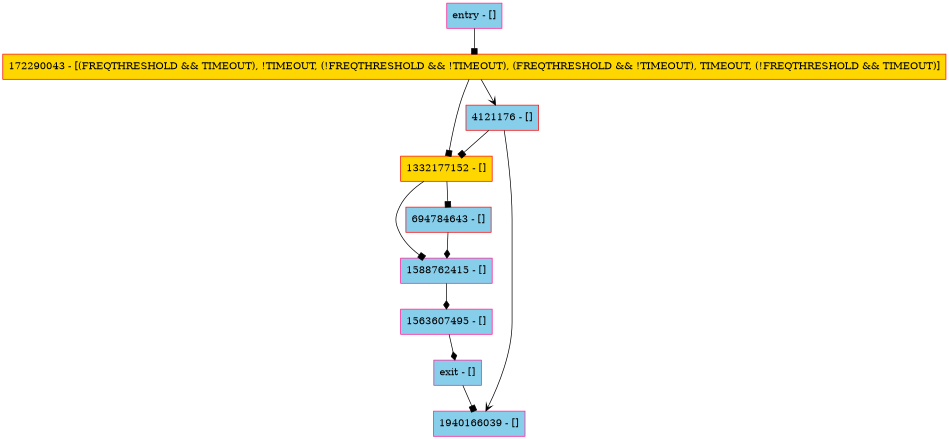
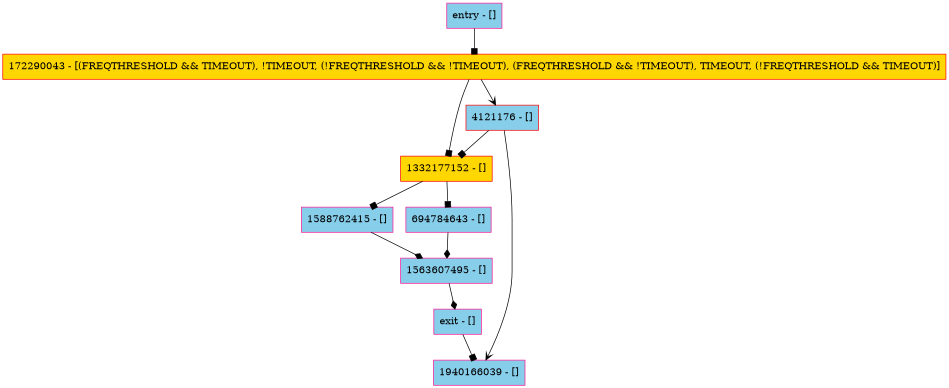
(449, 220) -> (449, 220)
(448, 241) -> (448, 241)
